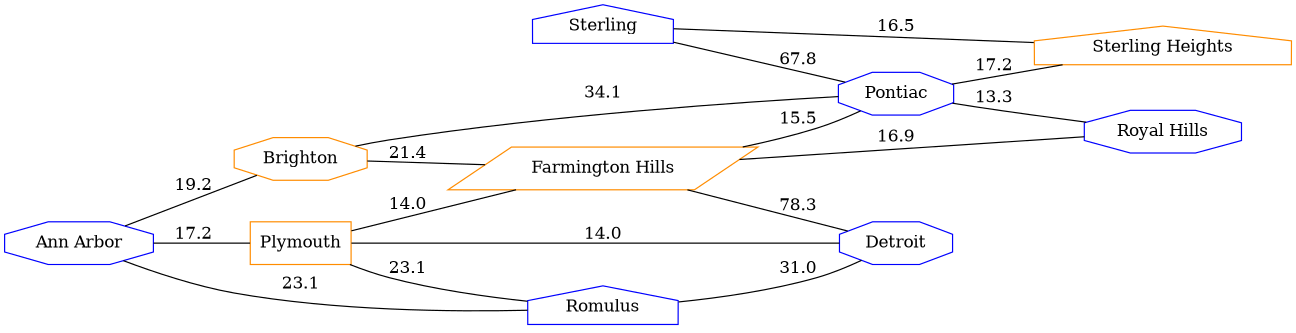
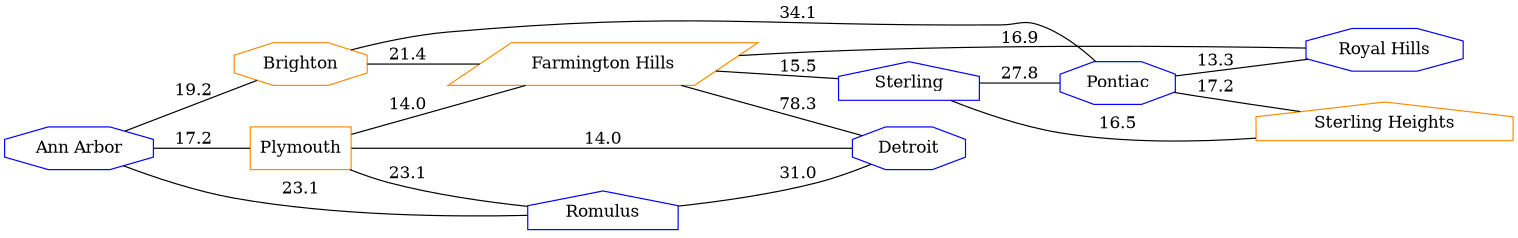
(798, 60) -> (1020, 74)
(803, 132) -> (777, 75)
